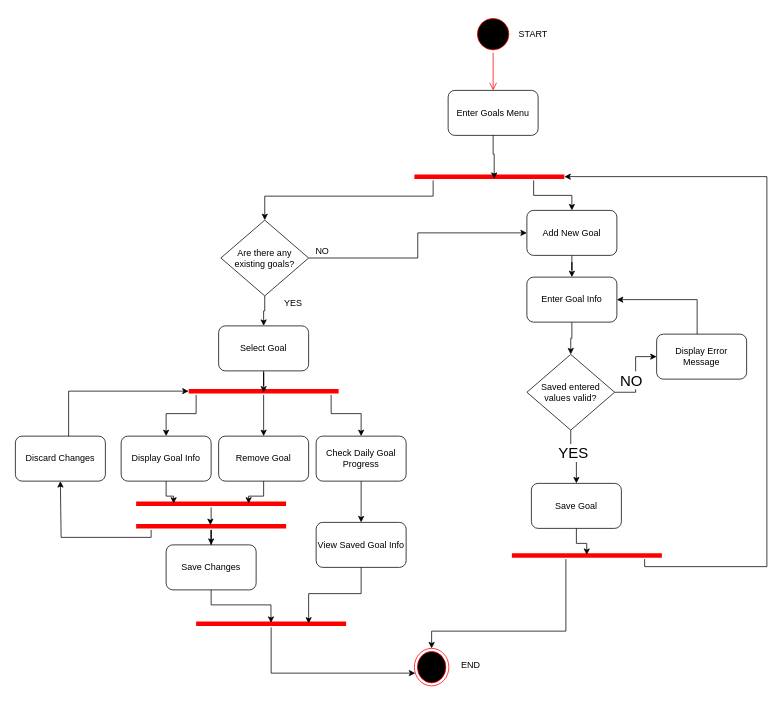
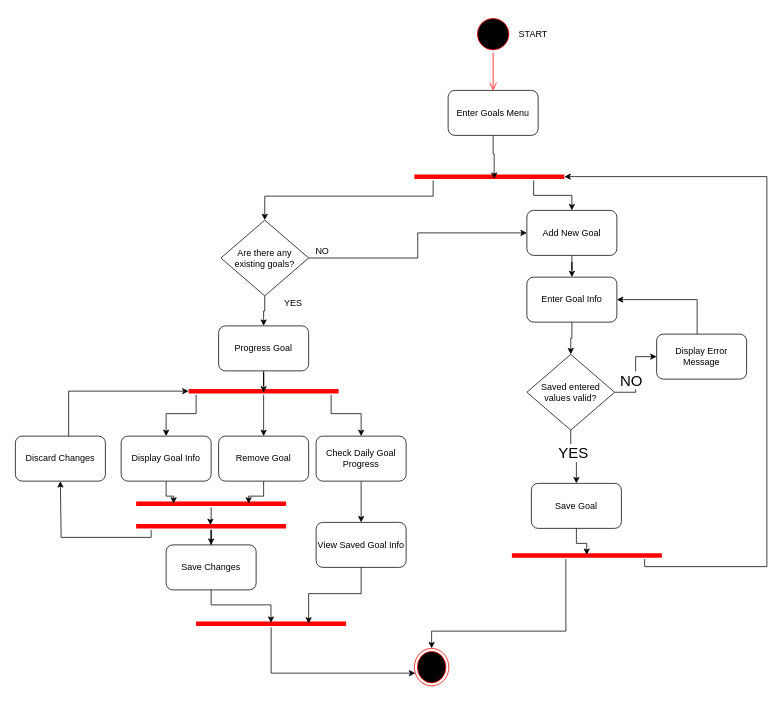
(264, 348) -> (264, 348)
(470, 665) -> none
